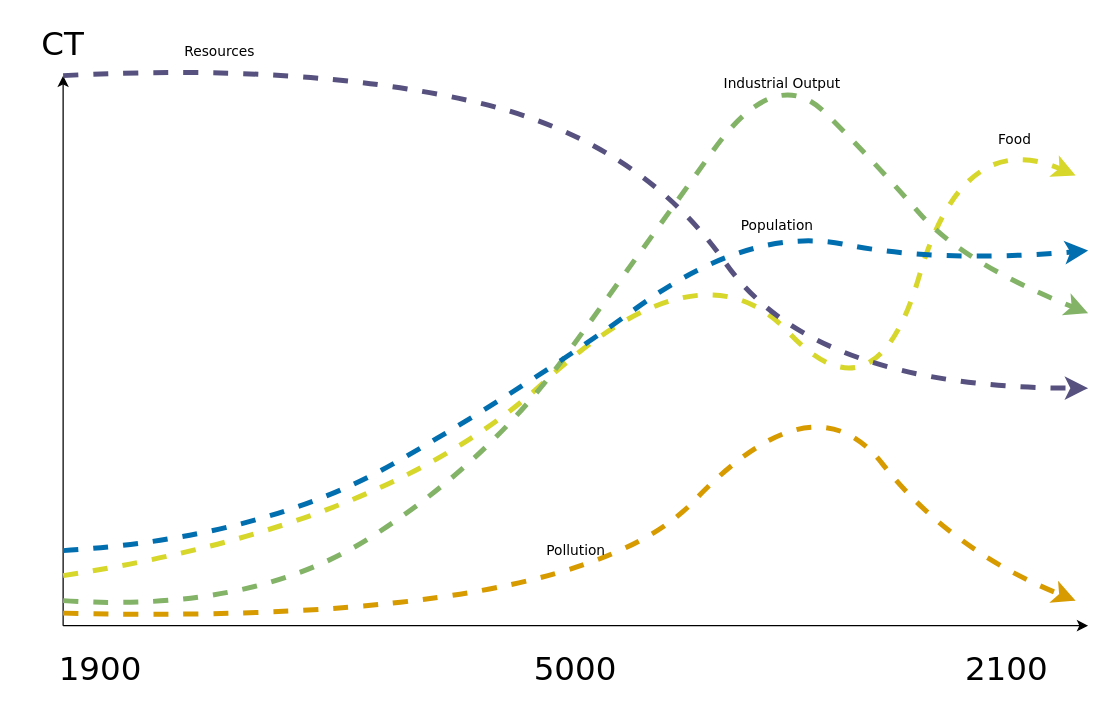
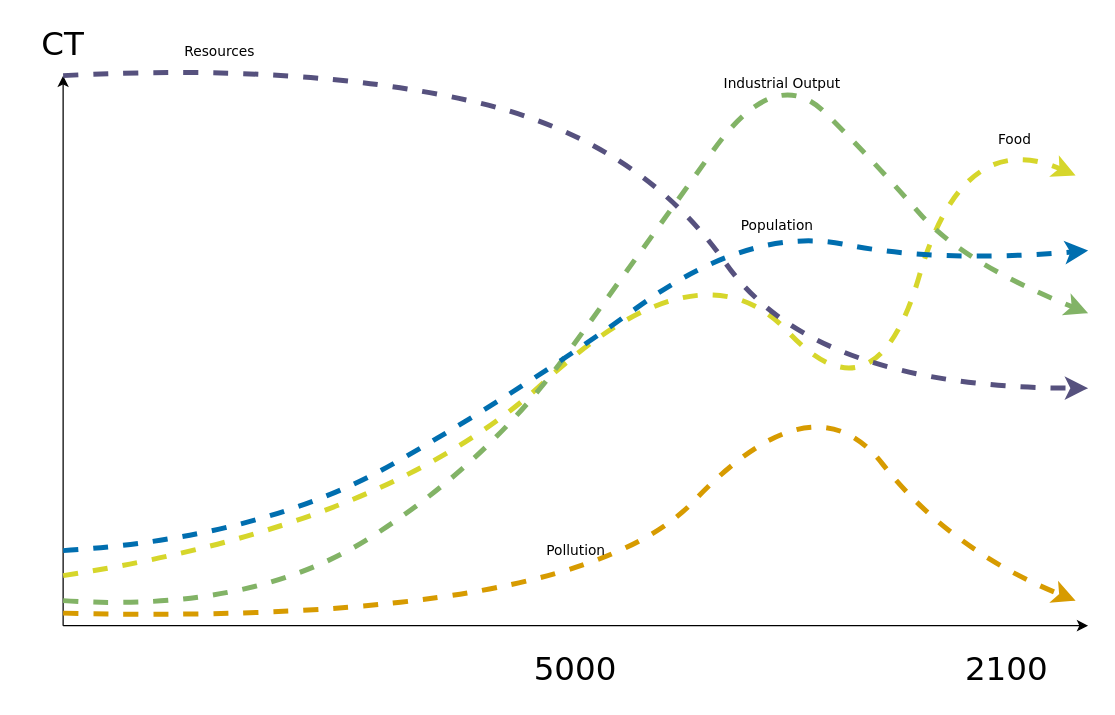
(101, 669) -> none
